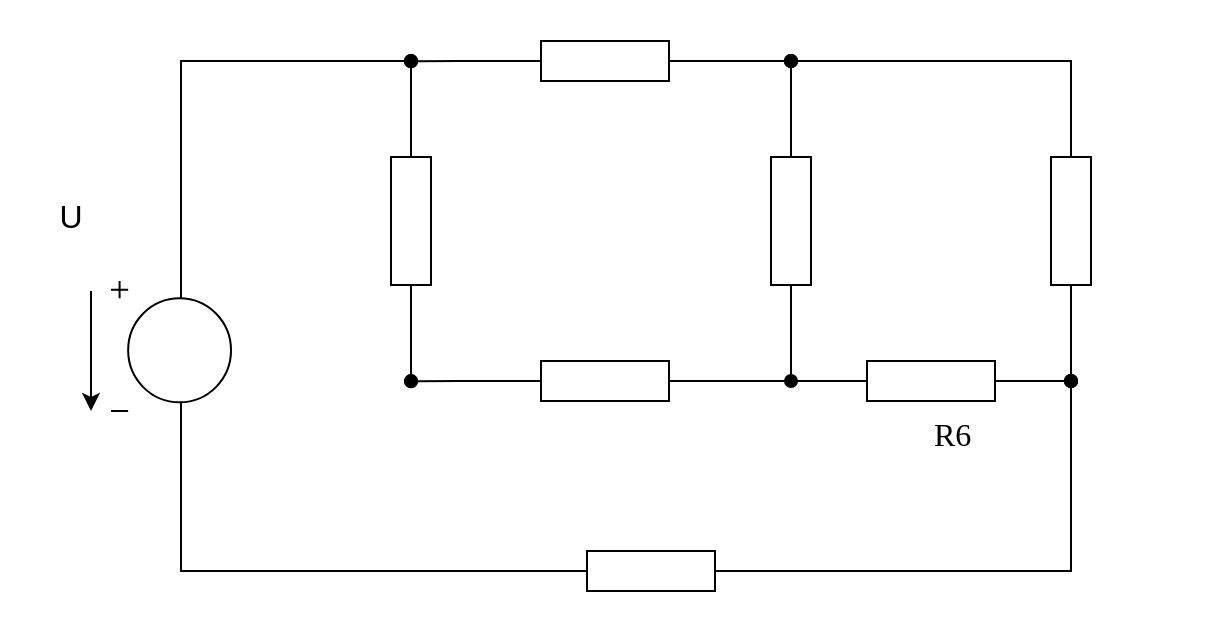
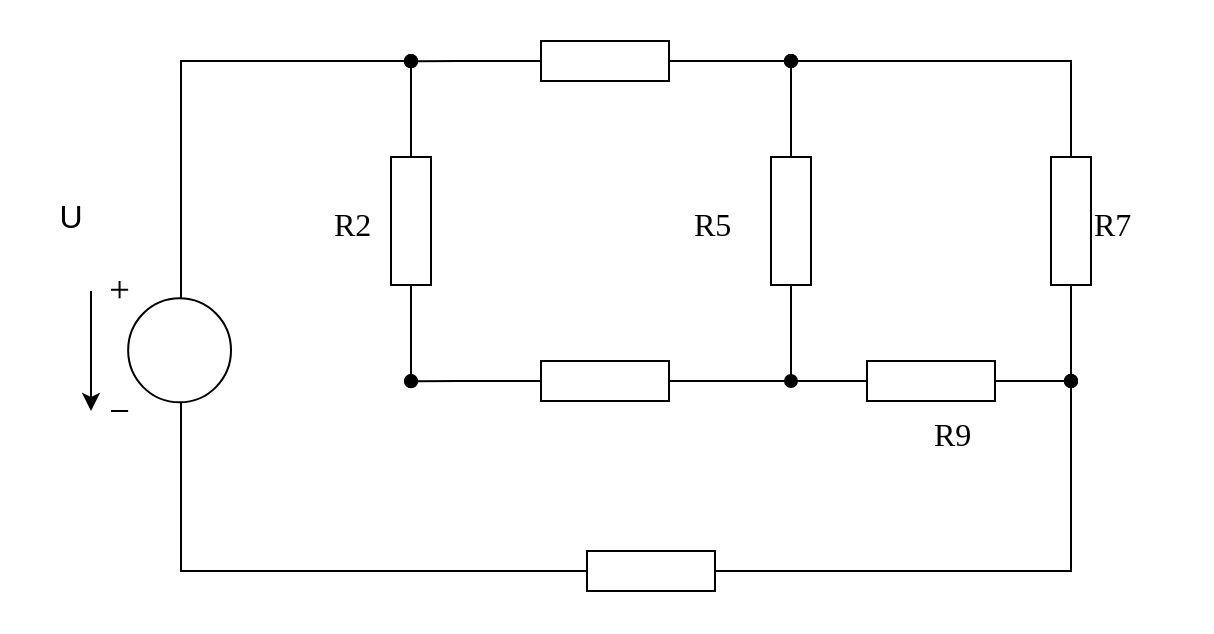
none -> (371, 221)
none -> (731, 221)
none -> (1131, 221)
(953, 436) -> (953, 436)
